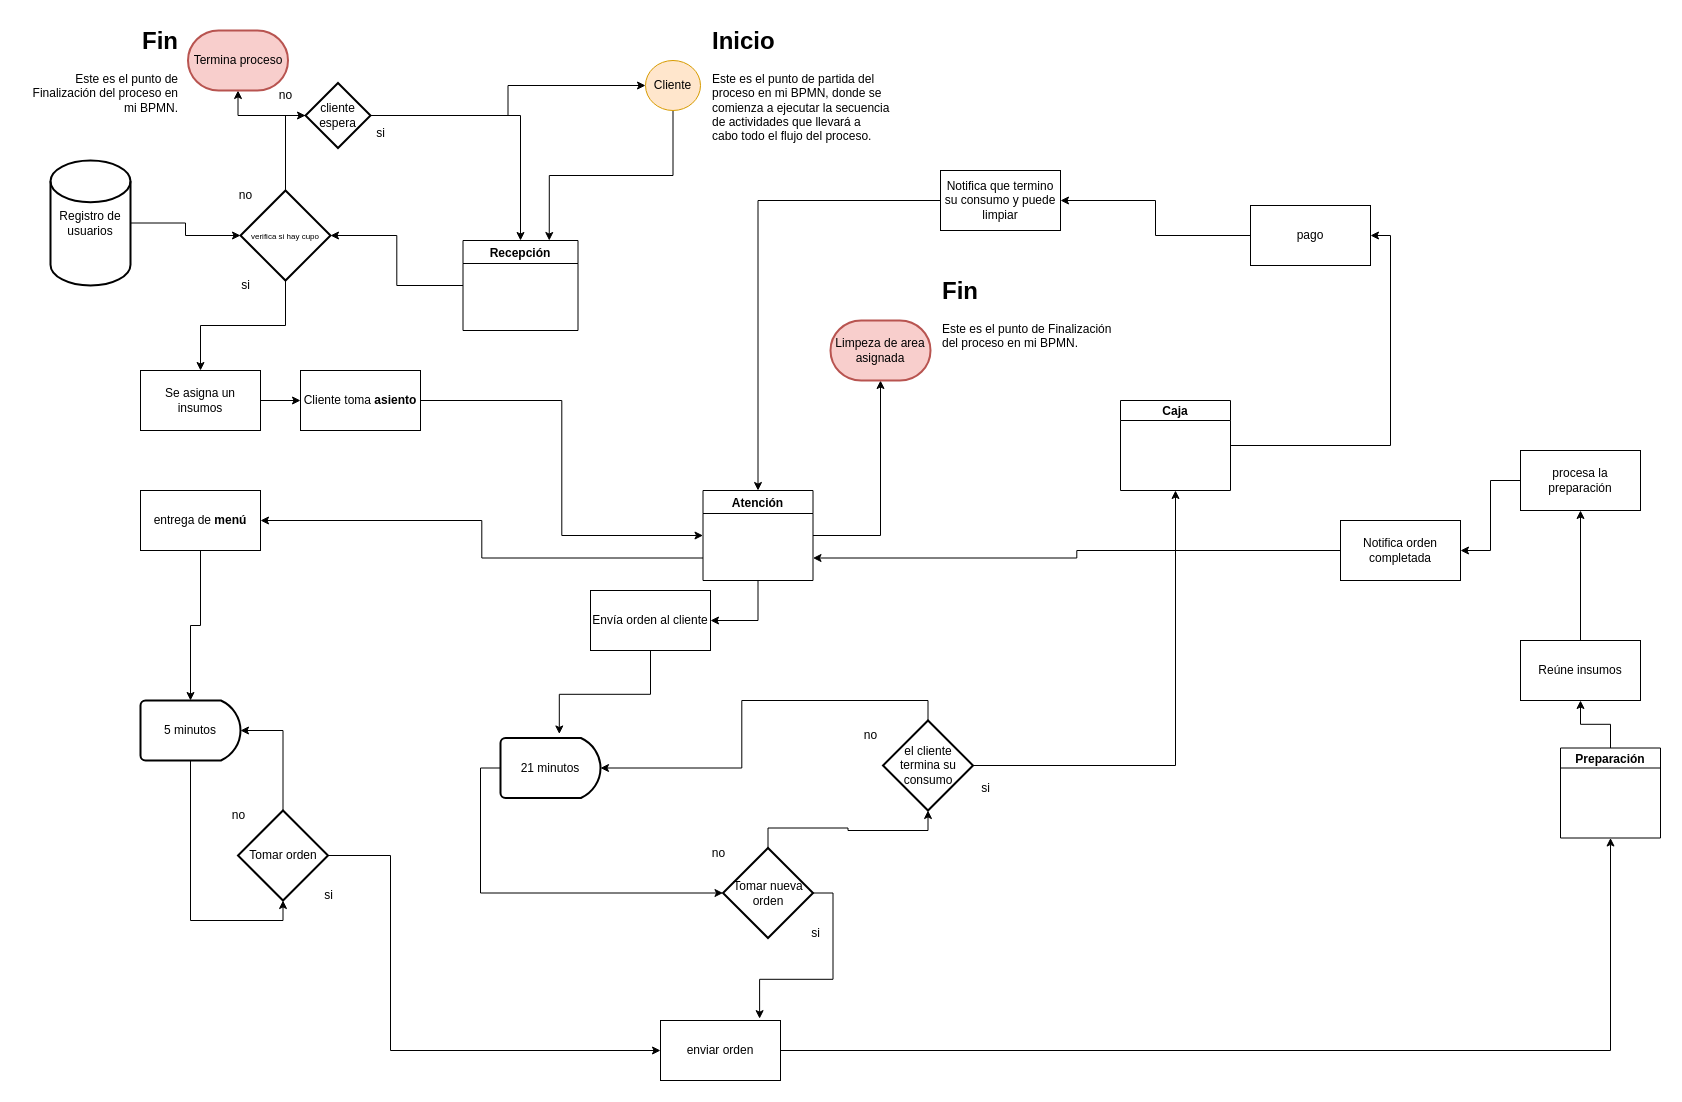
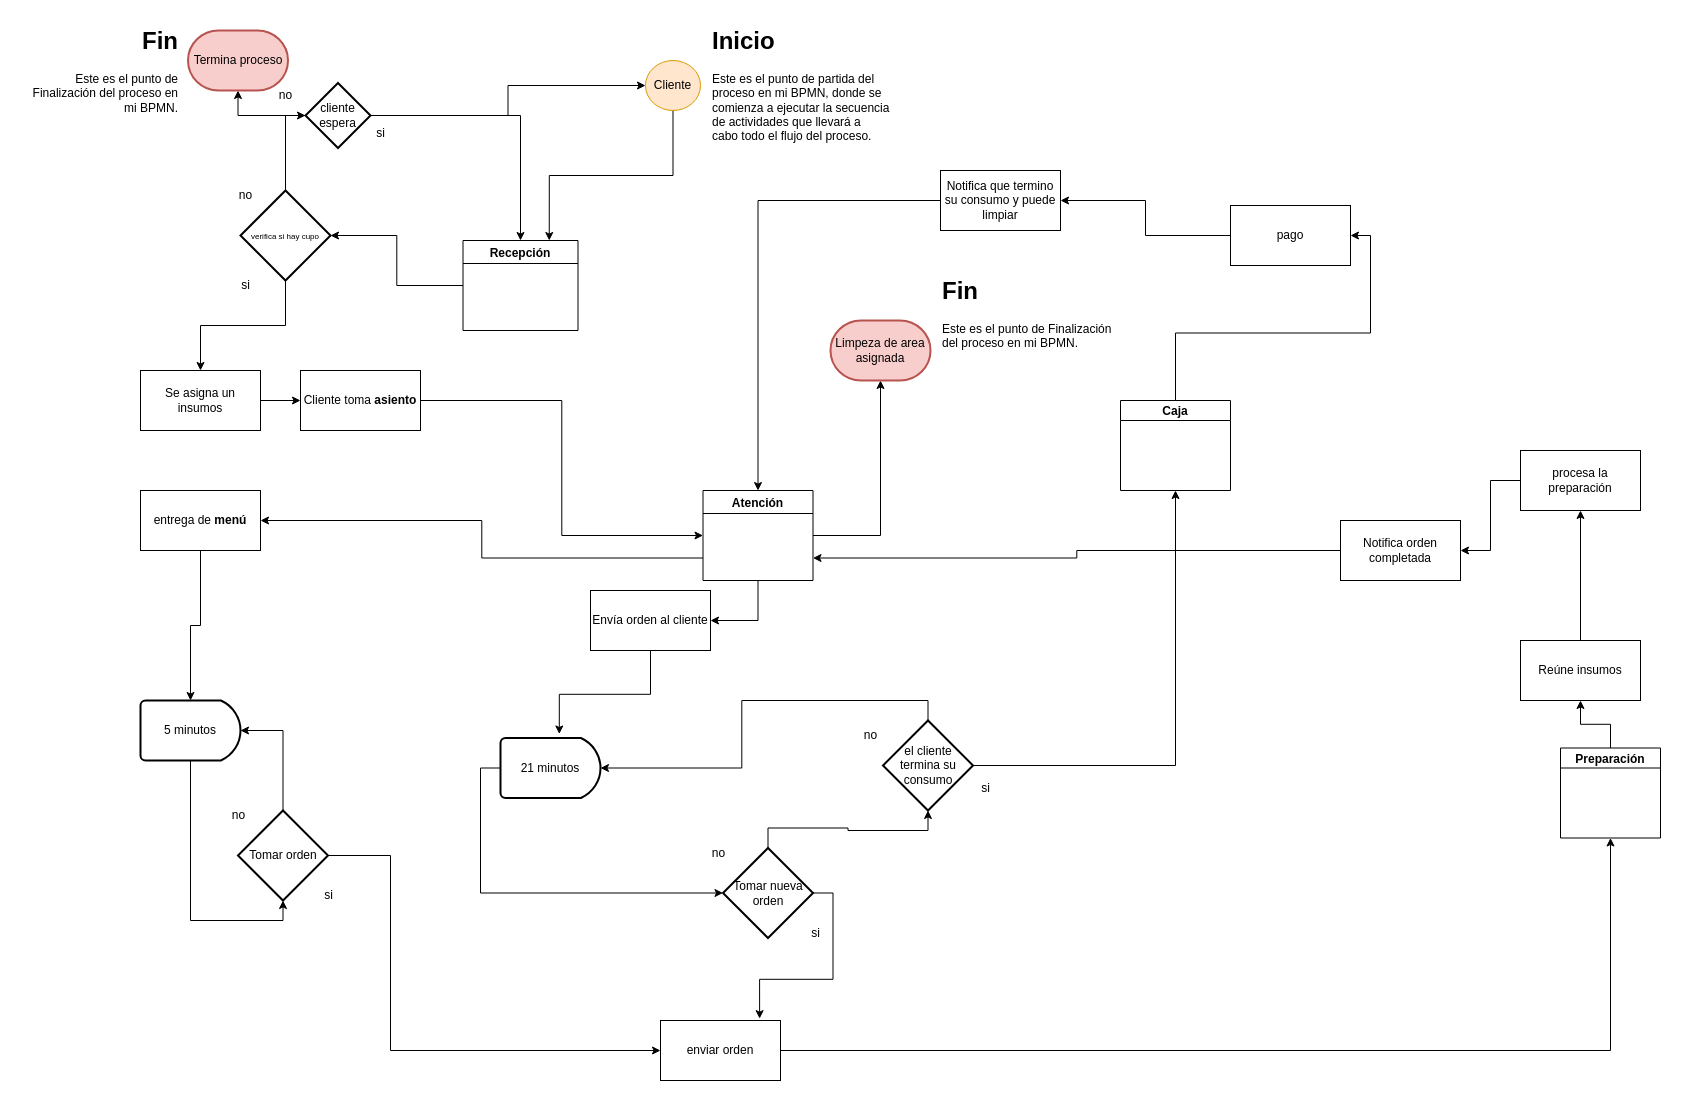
(91, 223) -> none
(186, 225) -> none
(1311, 236) -> (1291, 236)
